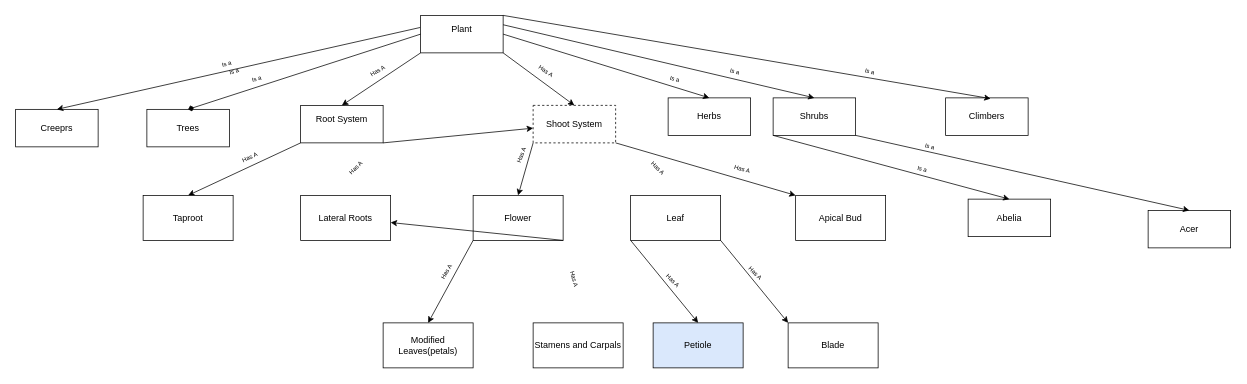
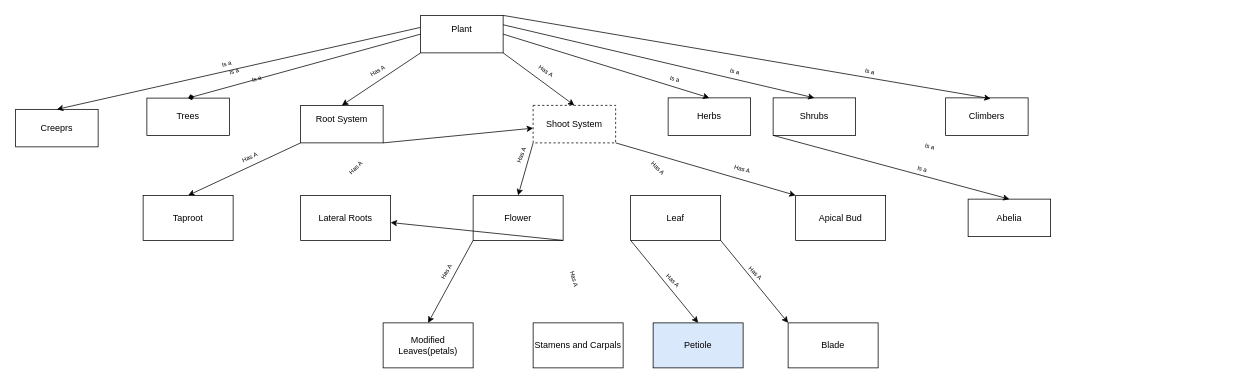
(188, 128) -> (188, 117)
(1019, 172) -> none
(1189, 229) -> none
